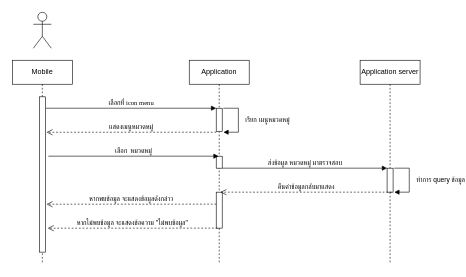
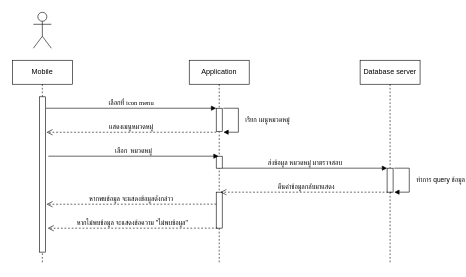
(390, 72) -> (390, 72)
